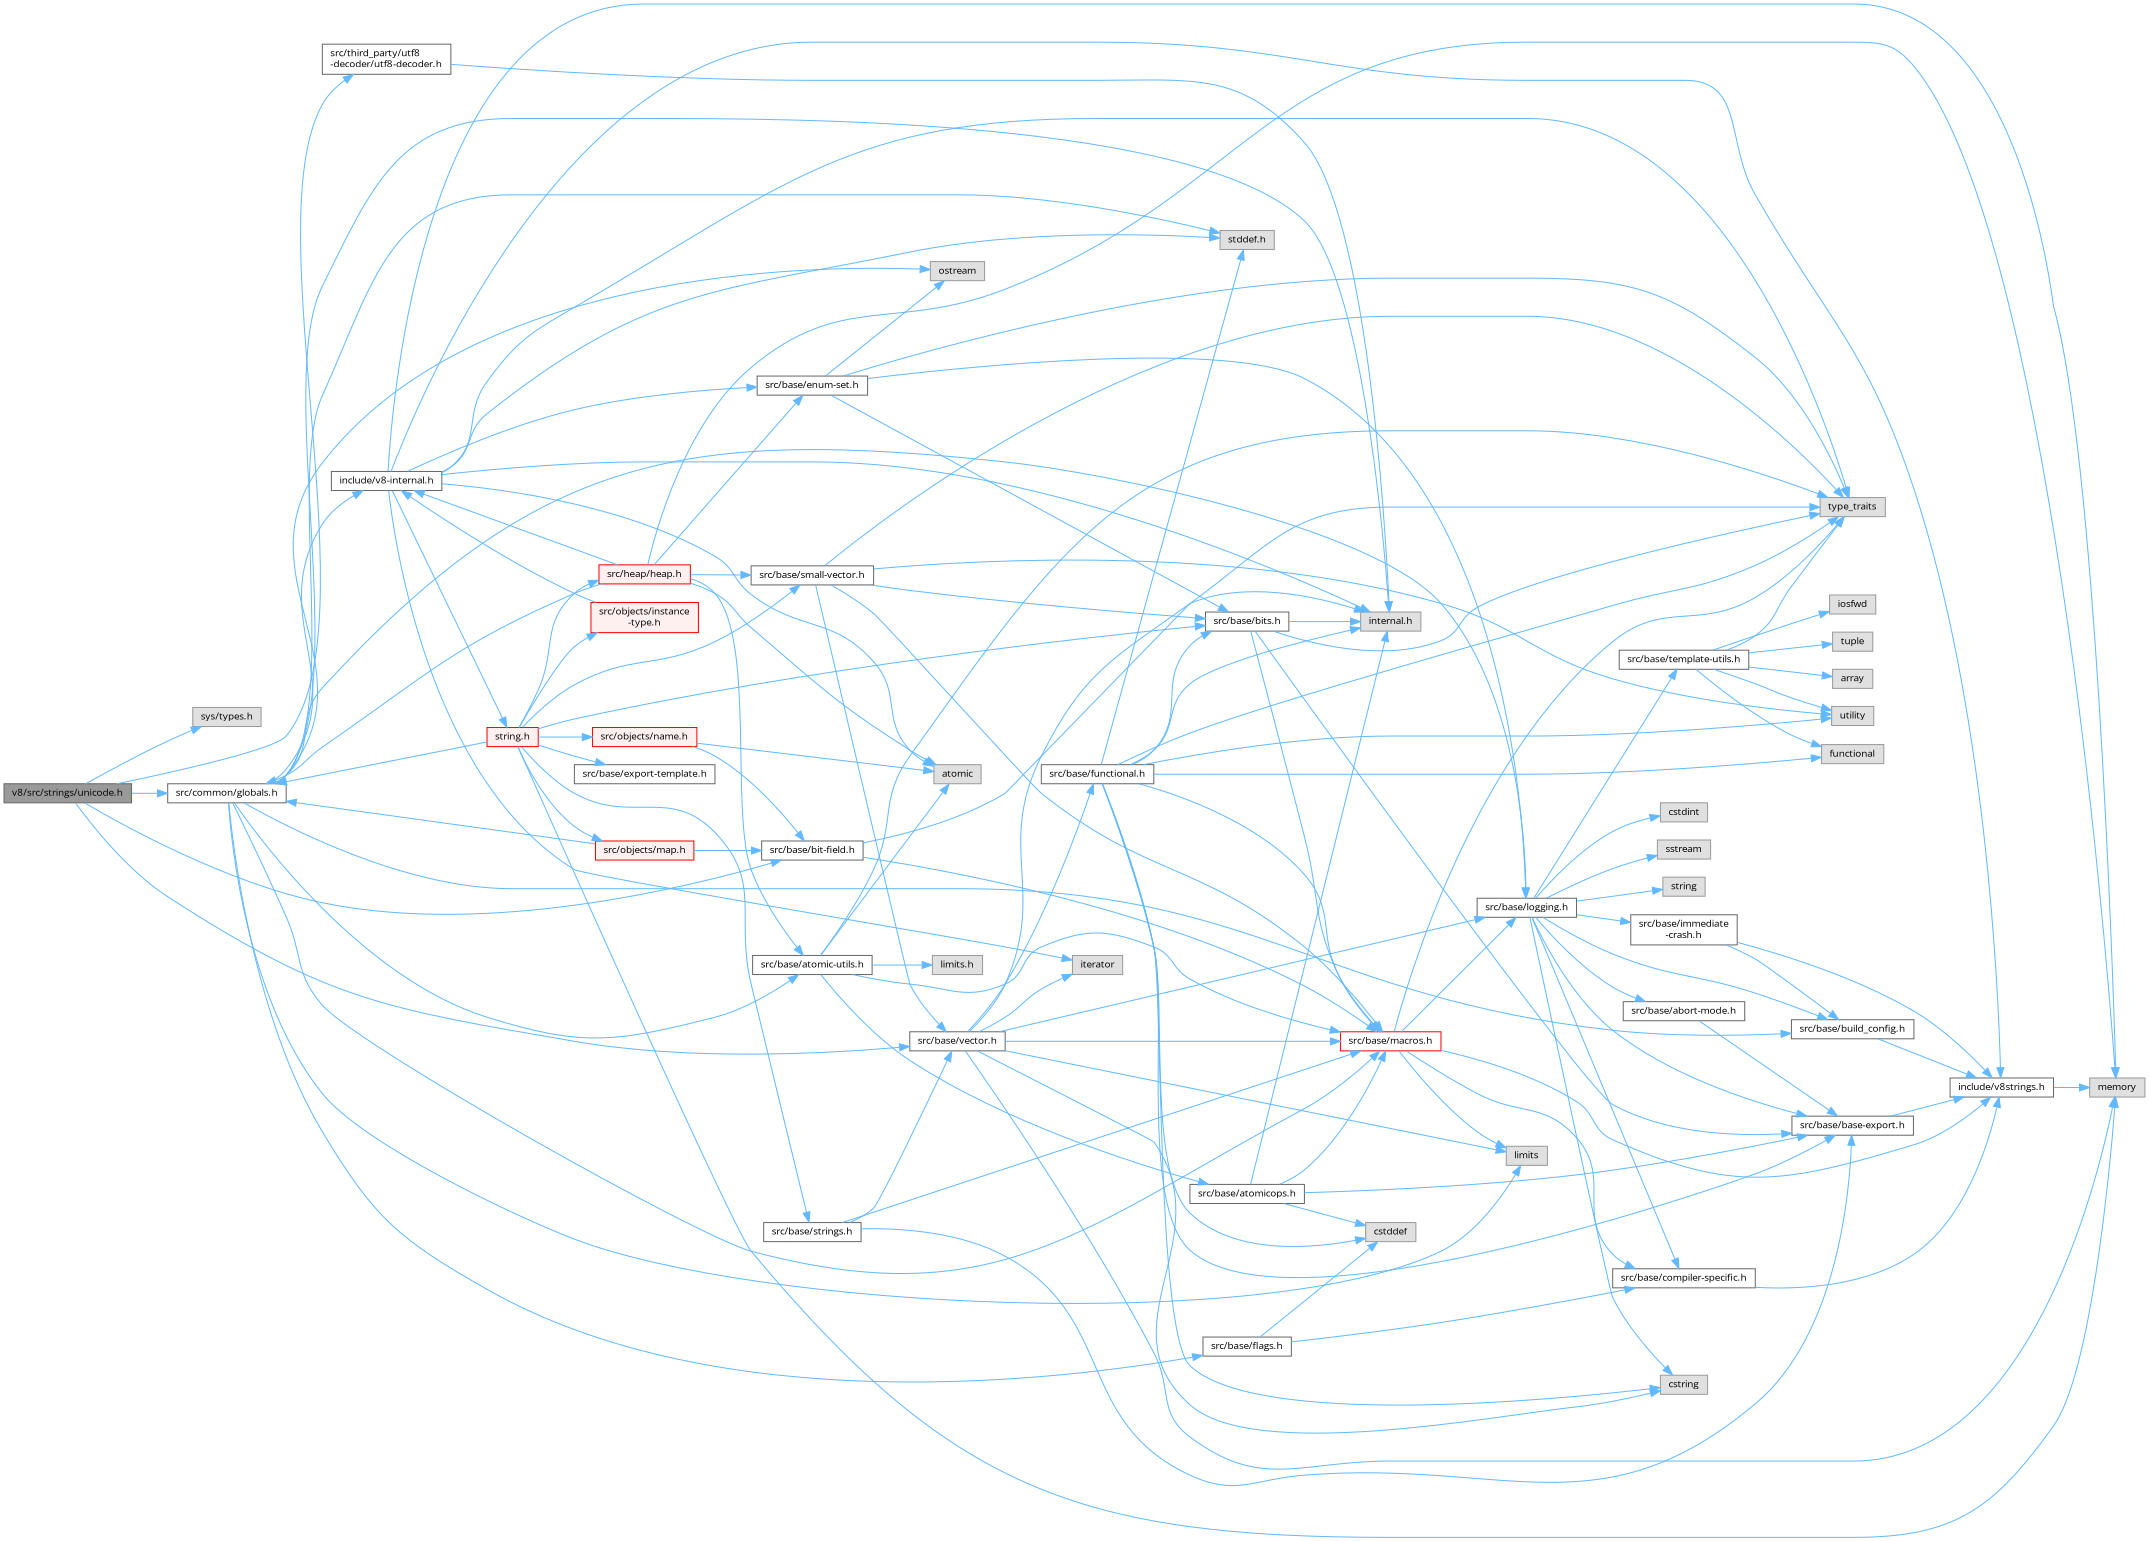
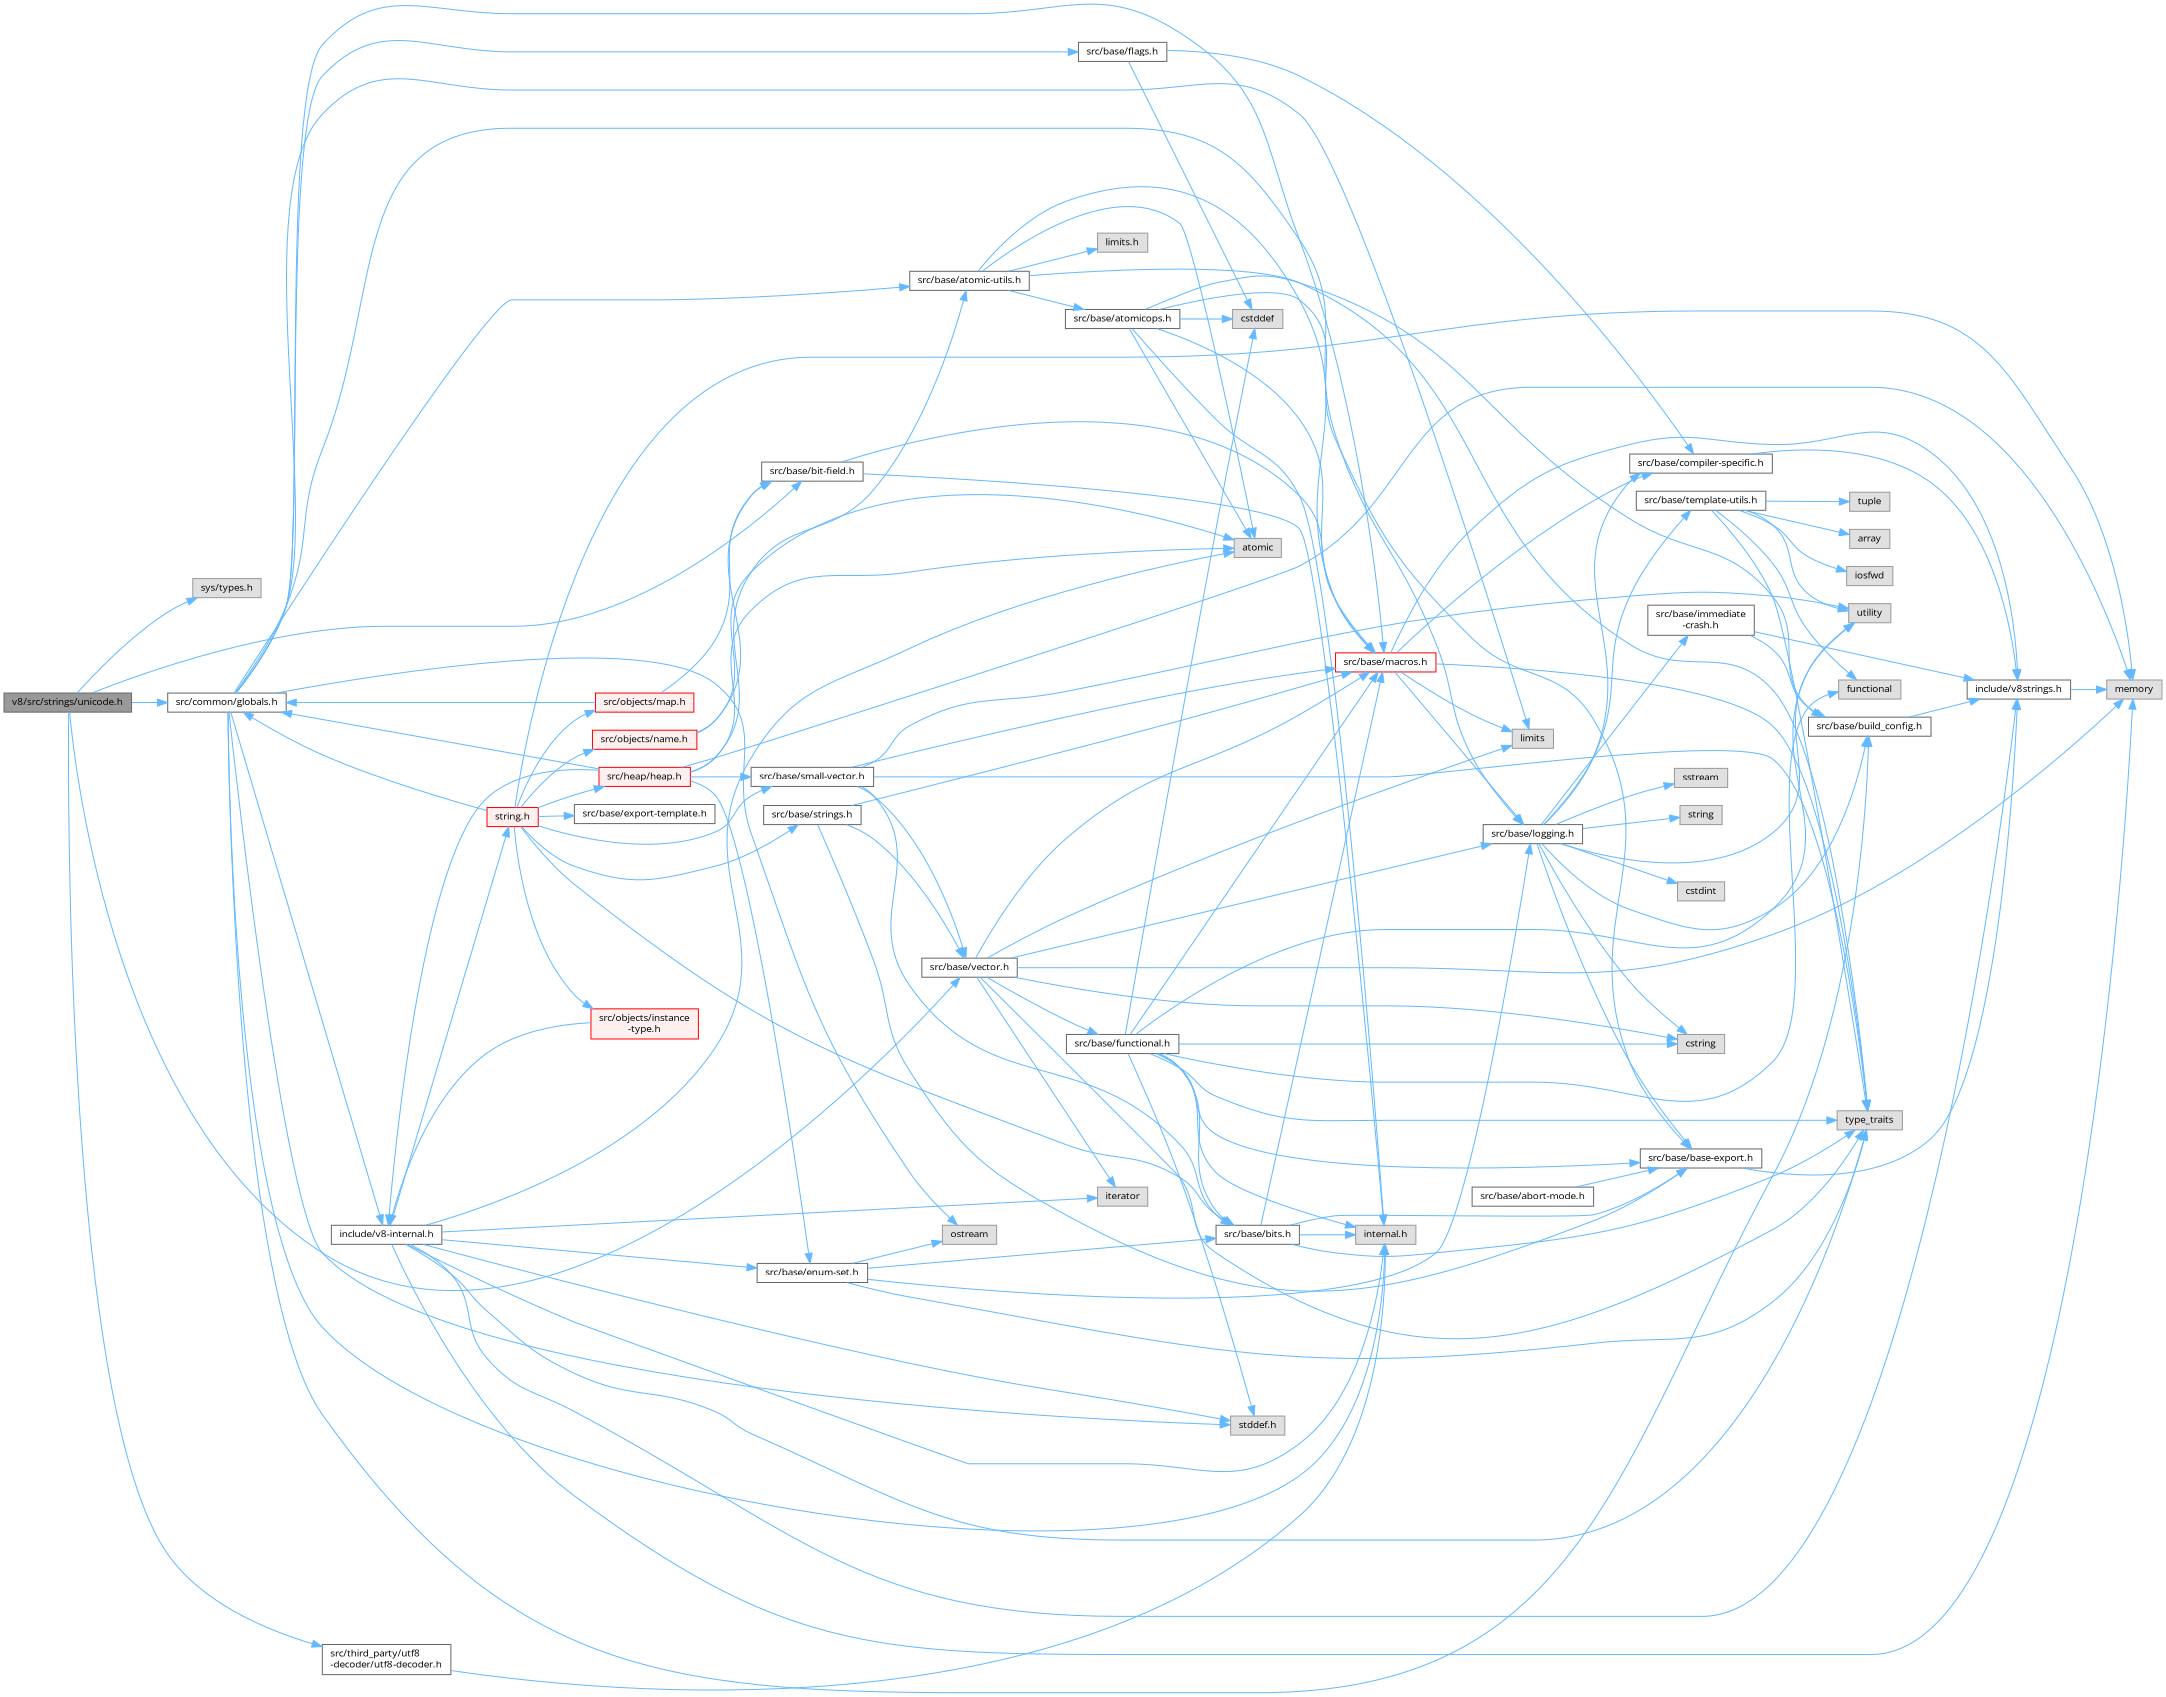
none -> (1185, 424)
none -> (1520, 433)
(1581, 964) -> (1776, 830)
